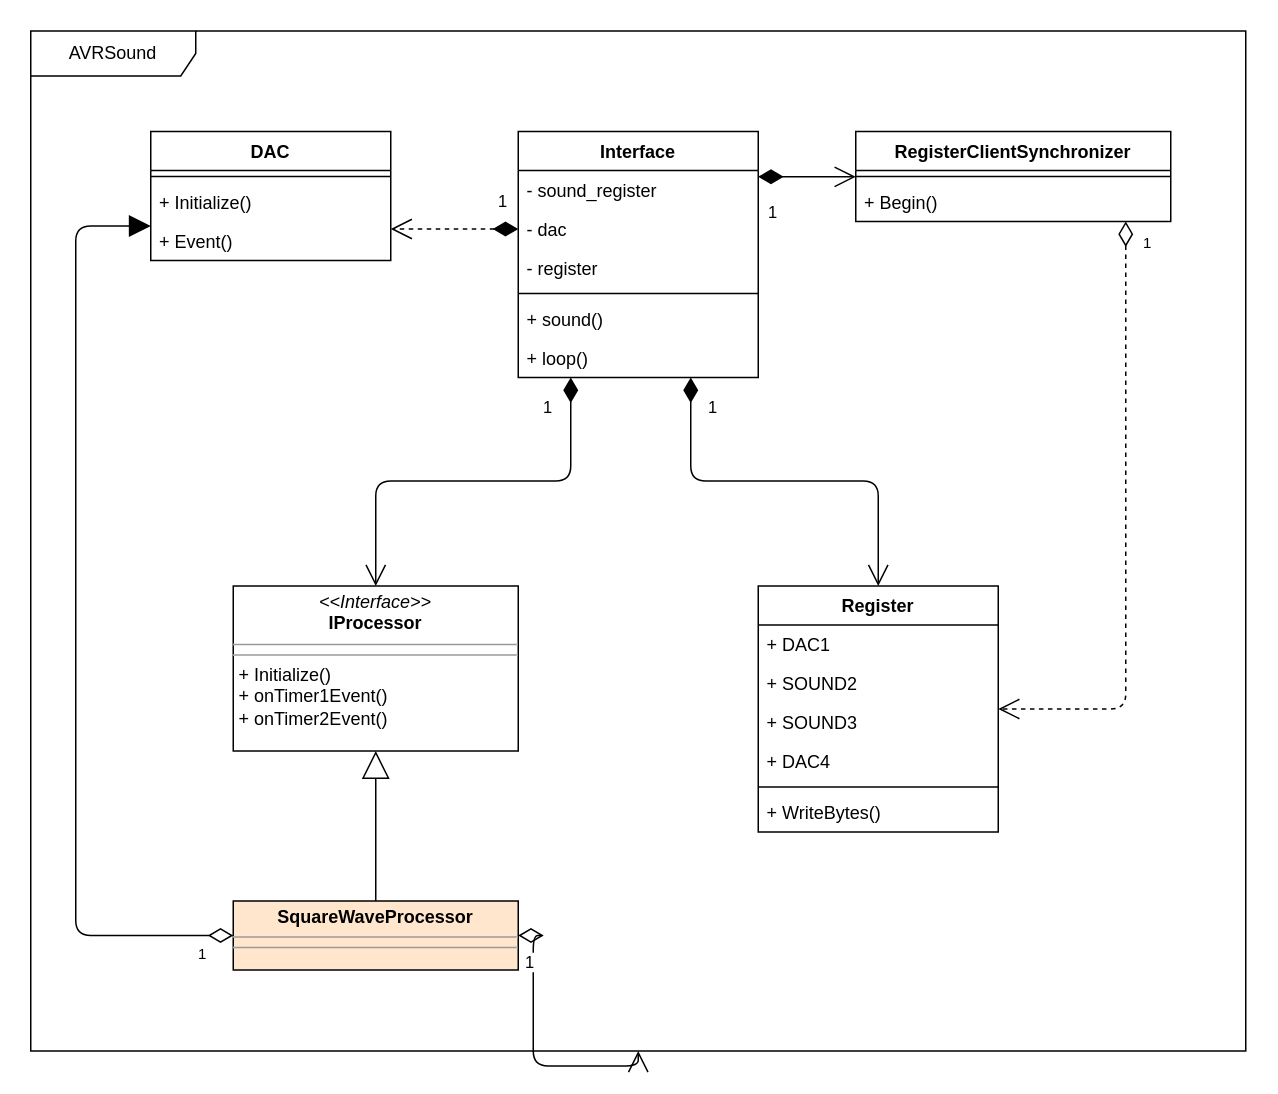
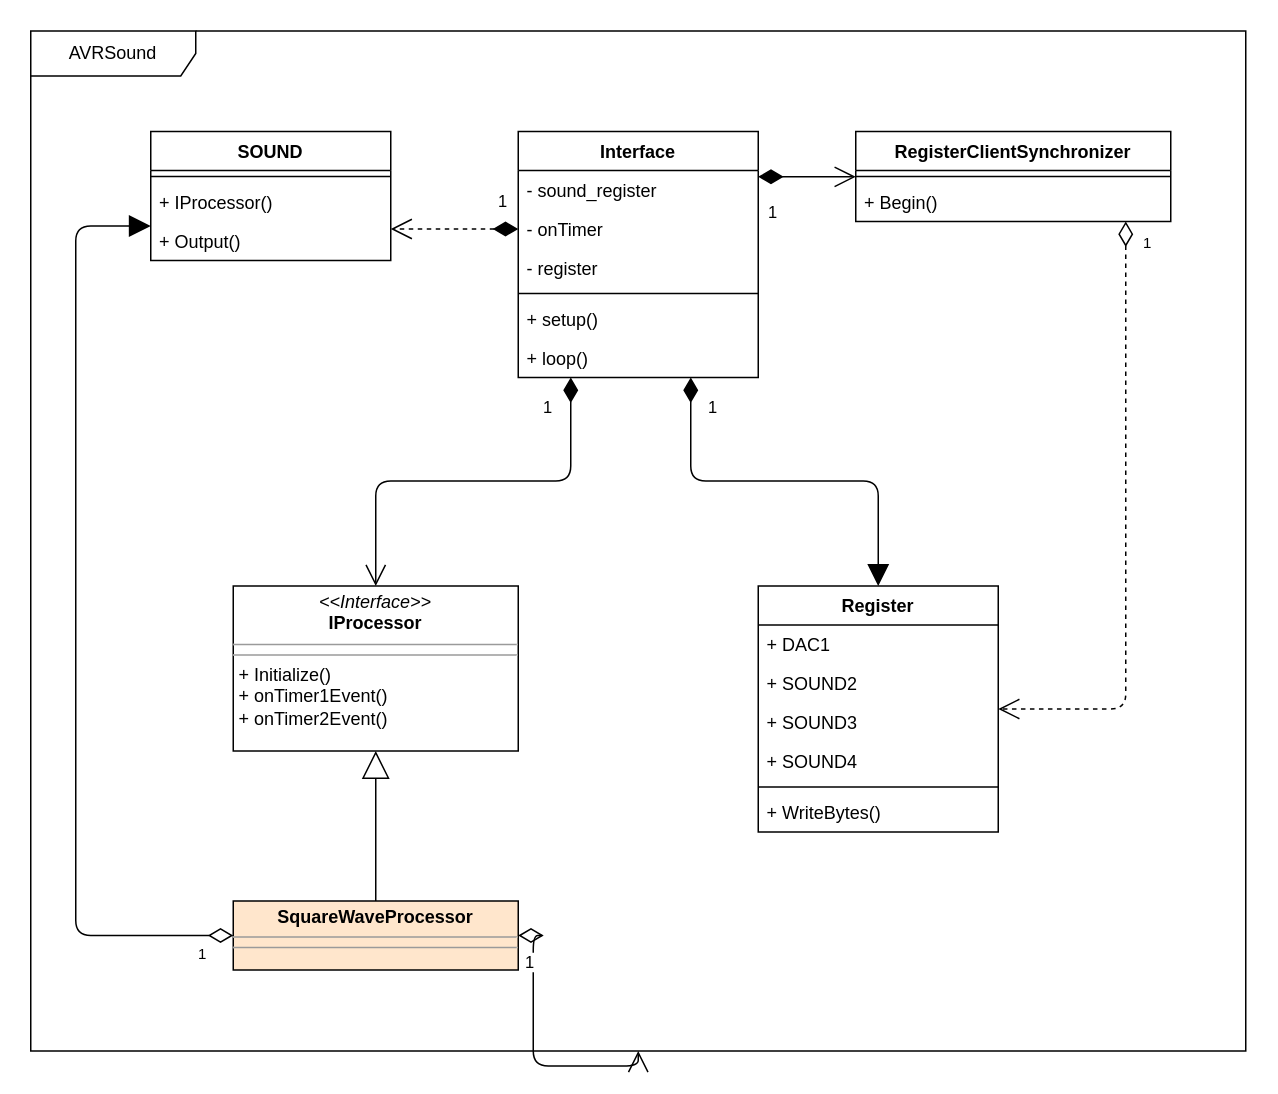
(270, 152) -> (270, 152)
(218, 203) -> (227, 203)
(549, 230) -> (567, 230)
(202, 242) -> (207, 242)
(570, 320) -> (570, 320)
(878, 571) -> (878, 563)
(794, 762) -> (804, 762)
